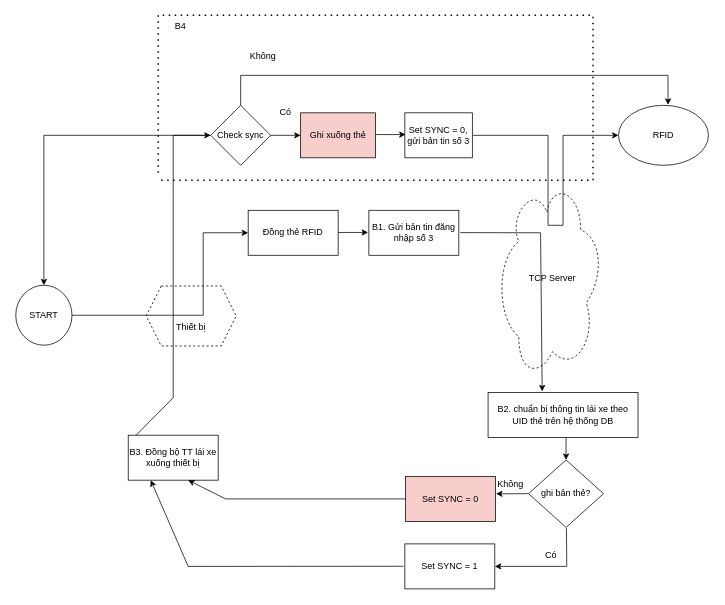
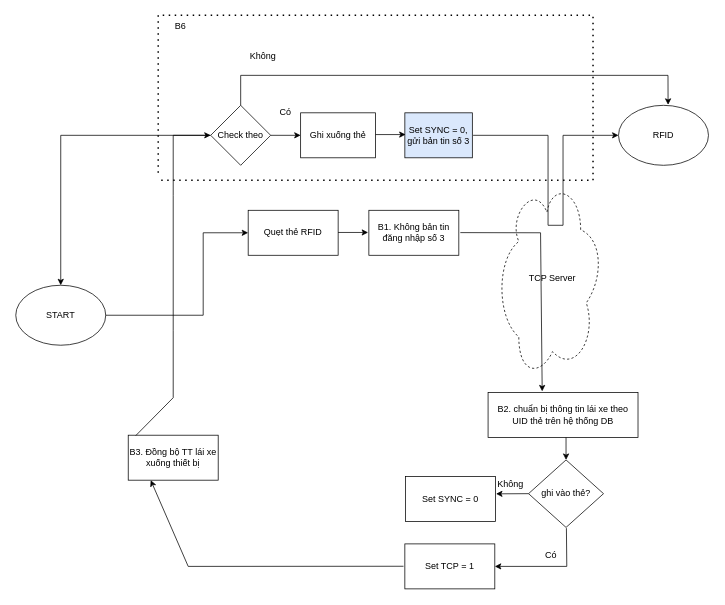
(180, 27) -> (180, 27)
(240, 135) -> (240, 135)
(338, 135) -> (338, 135)
(438, 135) -> (438, 135)
(293, 233) -> (293, 233)
(414, 233) -> (414, 233)
(44, 315) -> (60, 315)
(191, 316) -> none
(209, 491) -> none
(566, 494) -> (566, 494)
(450, 499) -> (450, 499)
(450, 567) -> (450, 567)
